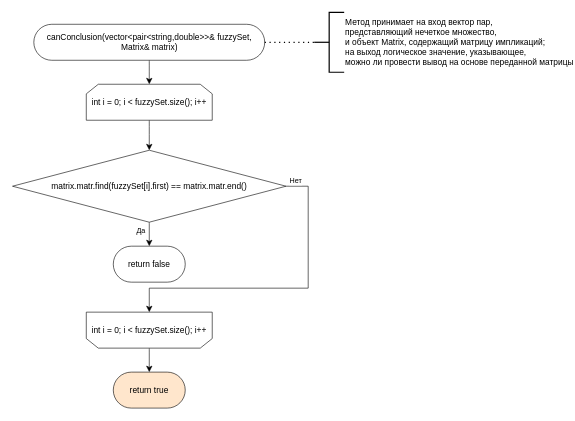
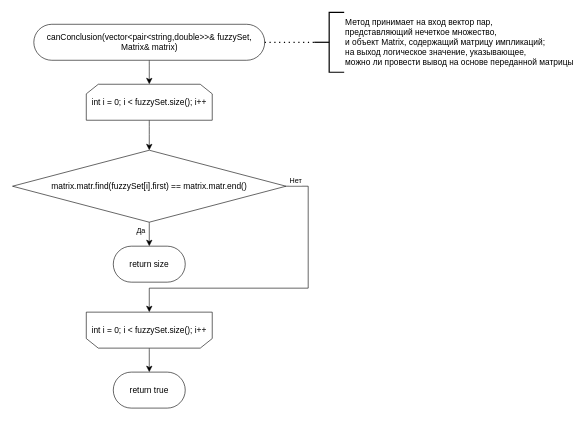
(149, 264) -> (149, 264)
(149, 390) -> (149, 390)
